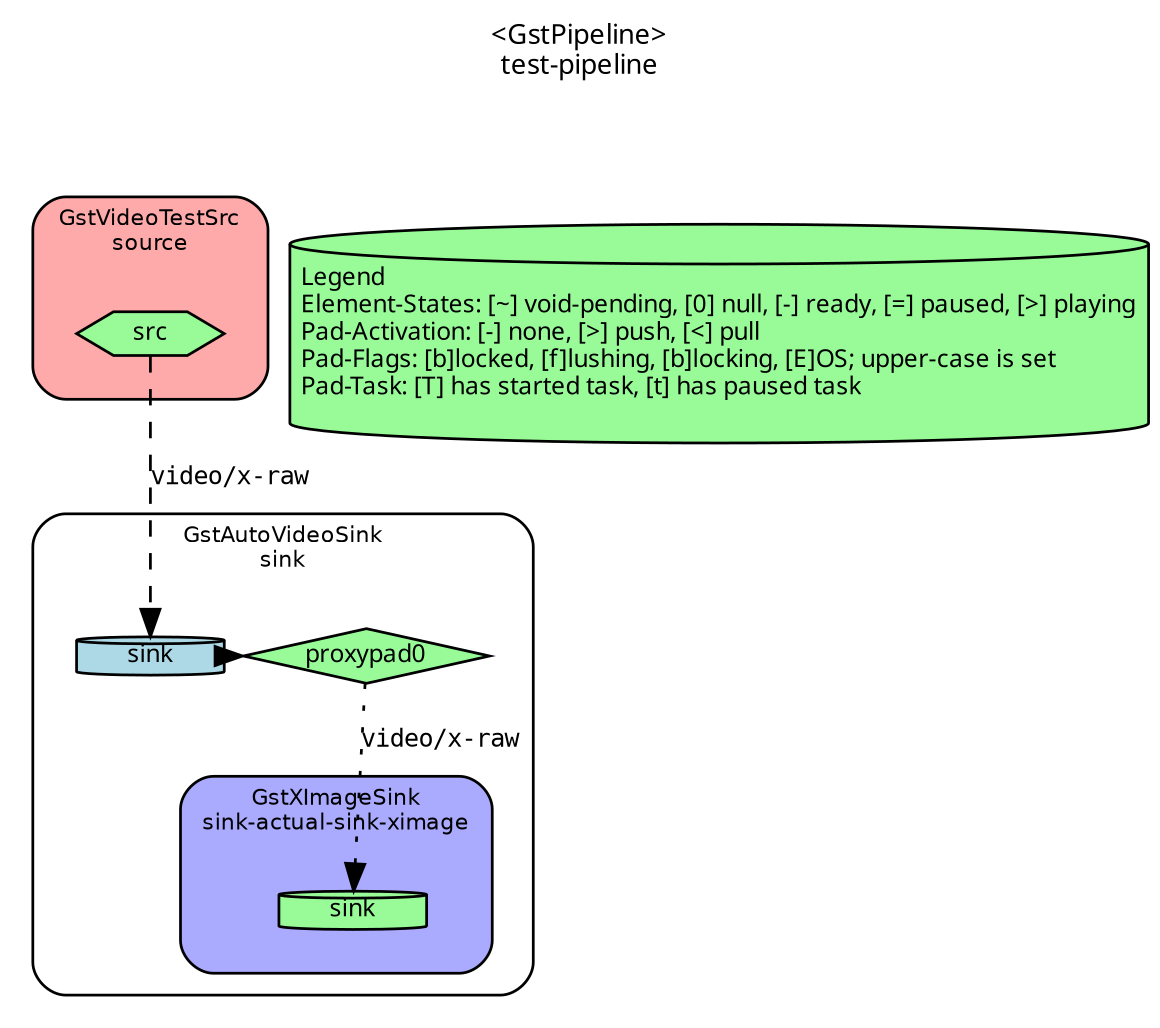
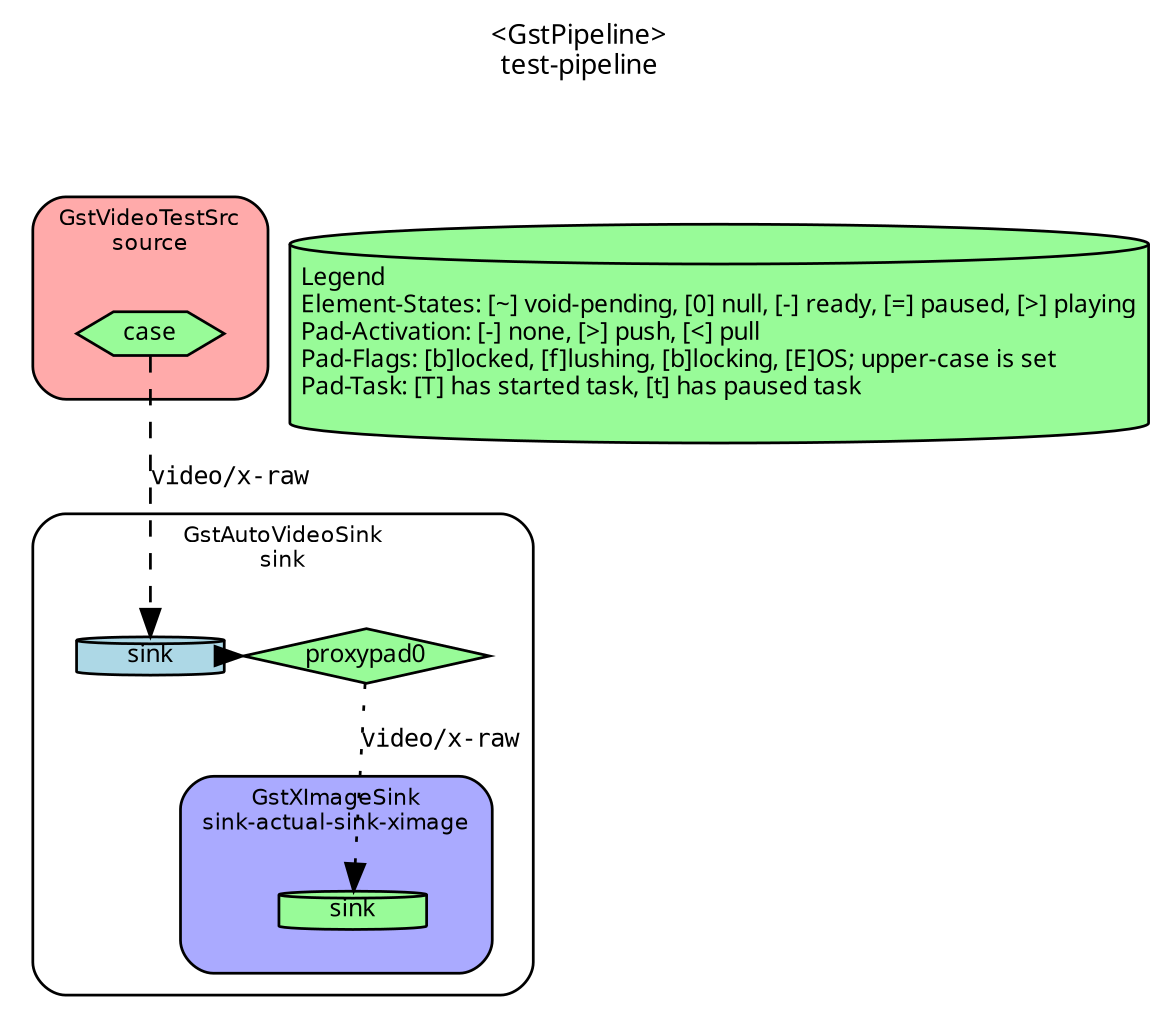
(150, 334) -> (150, 334)
